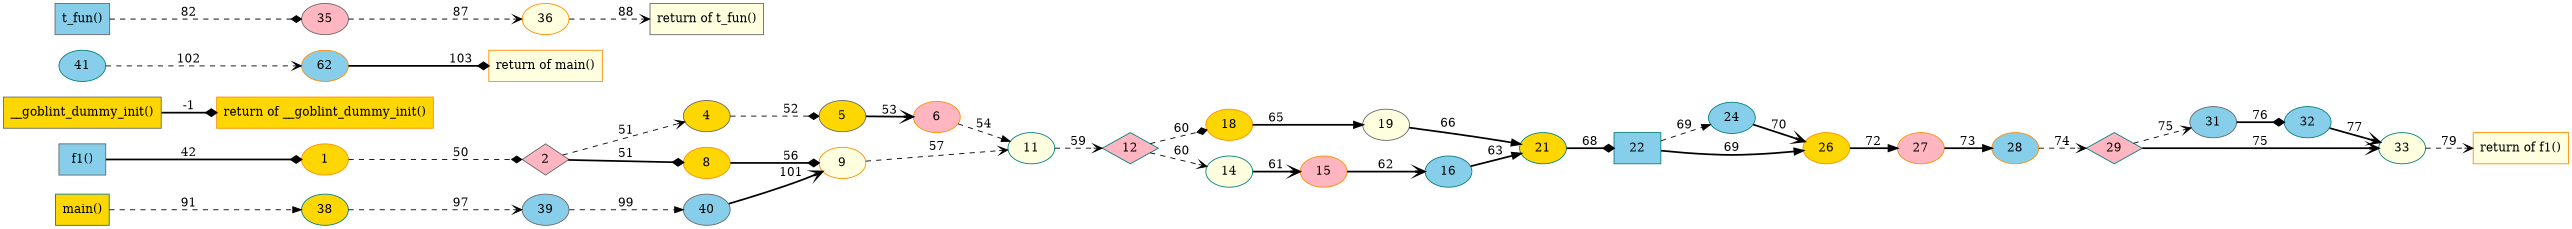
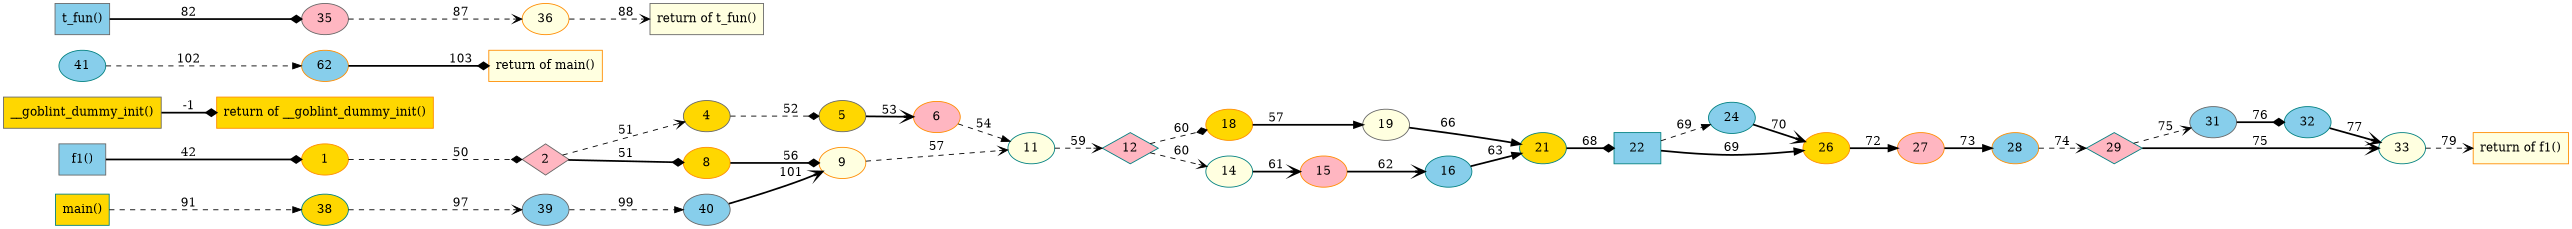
(200, 19) -> (200, 19)
(199, 66) -> (199, 66)
(1276, 118) -> (1276, 118)
